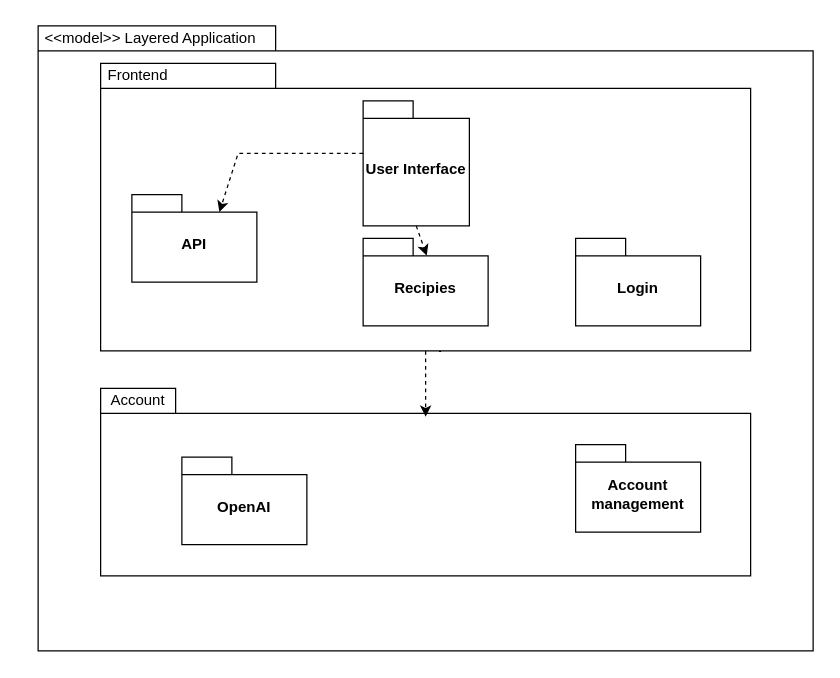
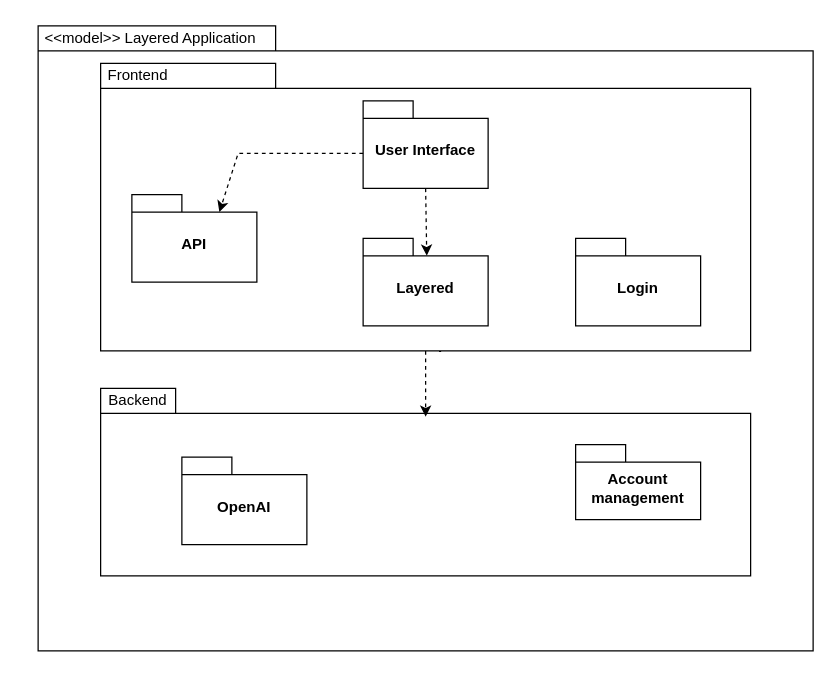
(416, 163) -> (426, 144)
(426, 288) -> (426, 288)
(138, 401) -> (138, 401)
(638, 488) -> (638, 482)
